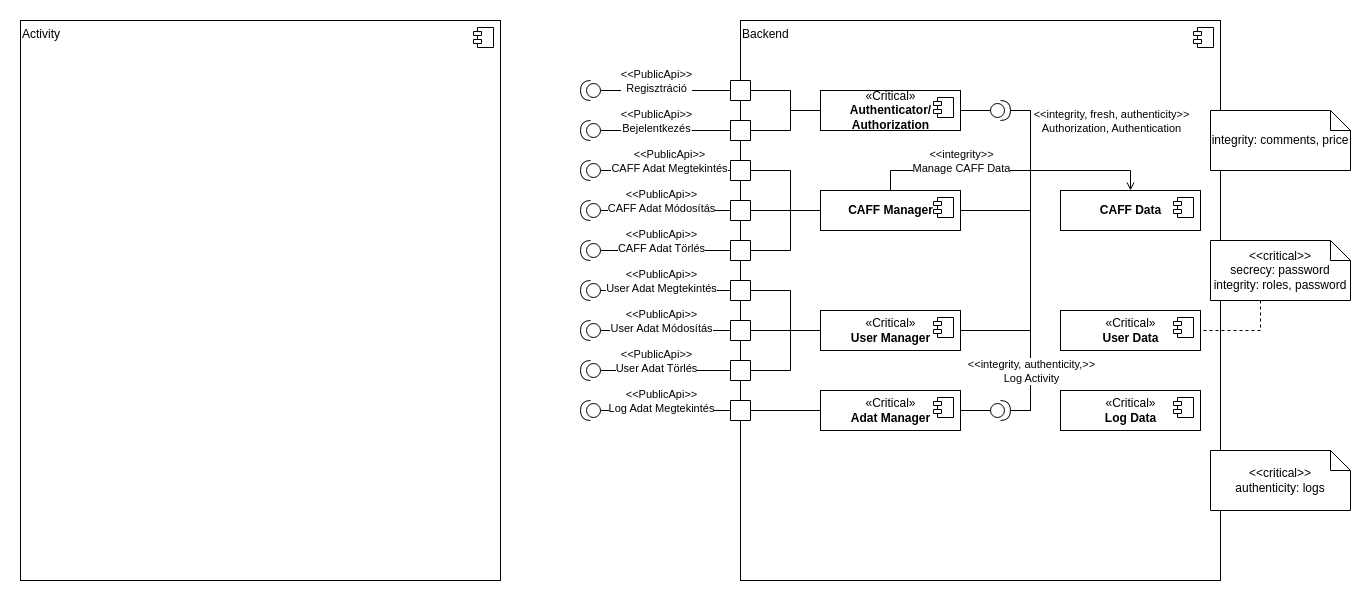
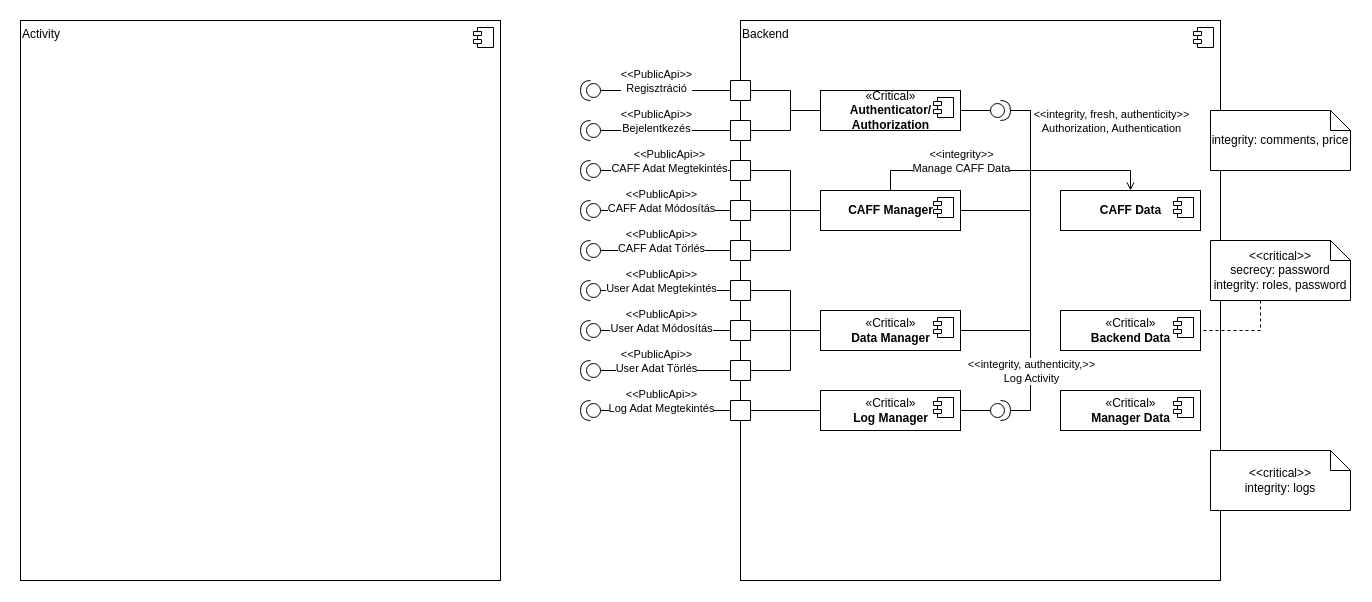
(891, 331) -> (891, 331)
(1131, 331) -> (1131, 331)
(891, 411) -> (891, 411)
(1131, 411) -> (1131, 411)
(1281, 481) -> (1281, 481)
